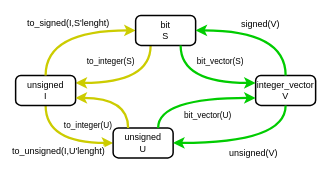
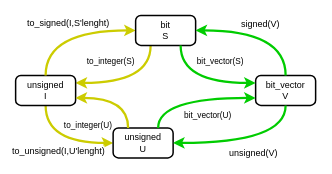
(285, 90) -> (285, 90)
